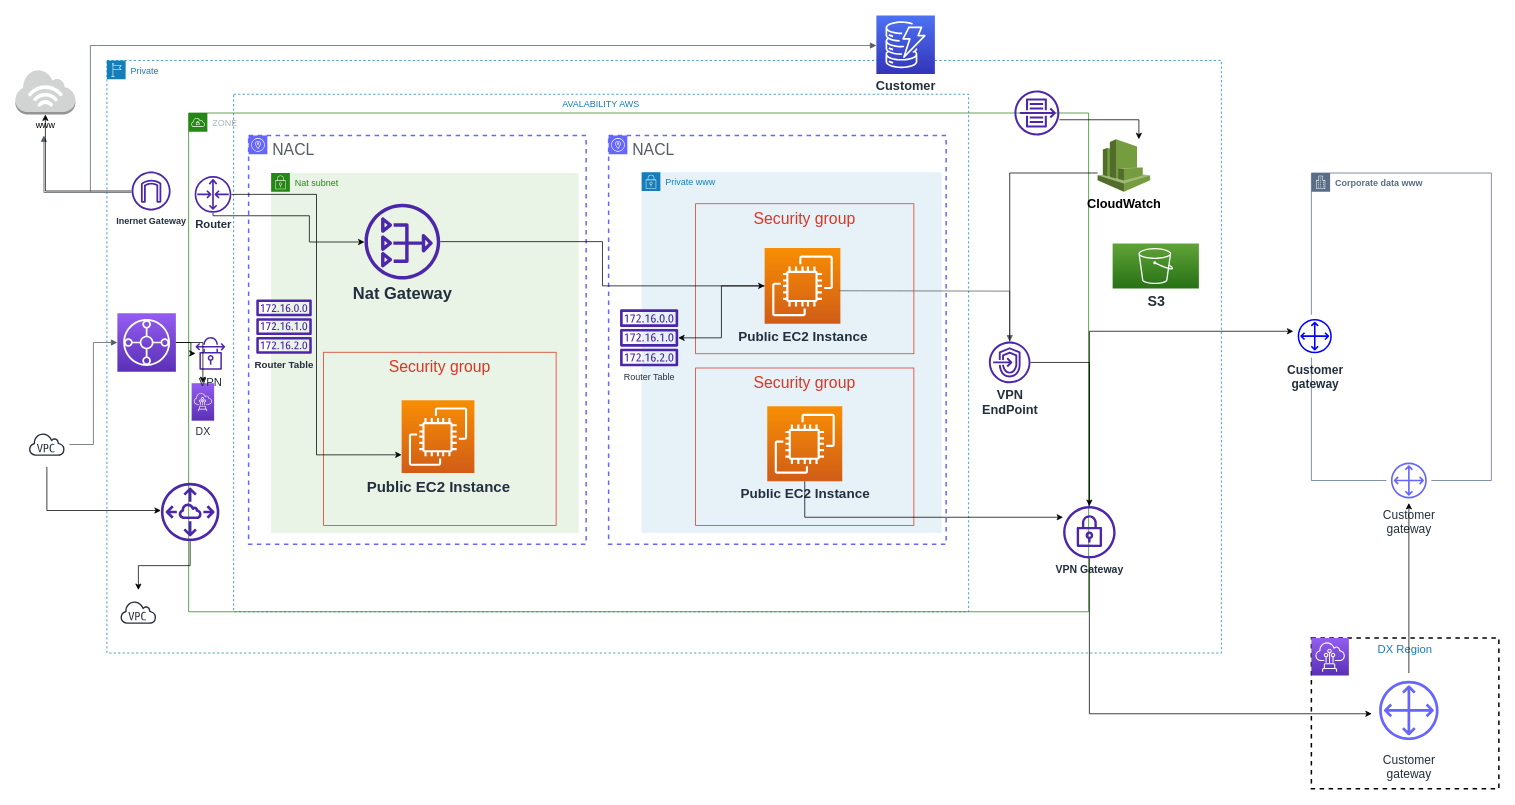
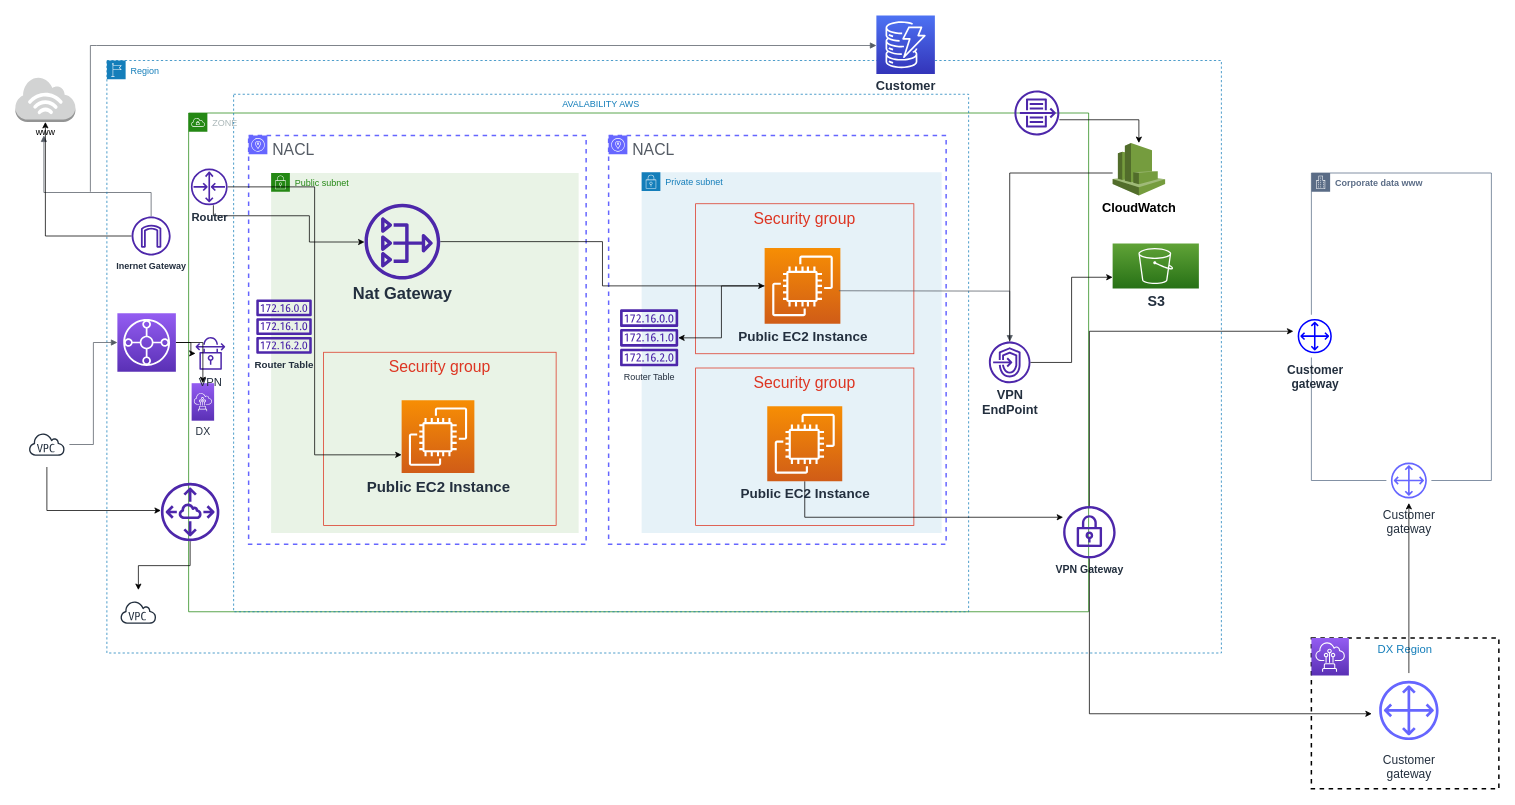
(147, 71) -> (145, 71)
(45, 92) -> (45, 99)
(1124, 165) -> (1139, 169)
(691, 183) -> (699, 183)
(319, 184) -> (324, 184)
(151, 191) -> (151, 236)
(213, 194) -> (209, 187)
(1077, 362) -> (1072, 303)
